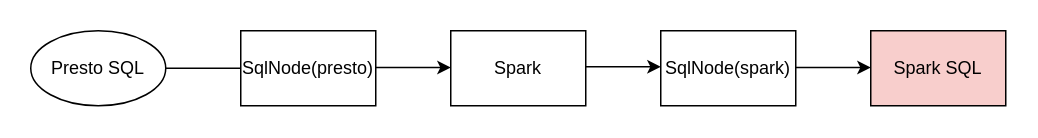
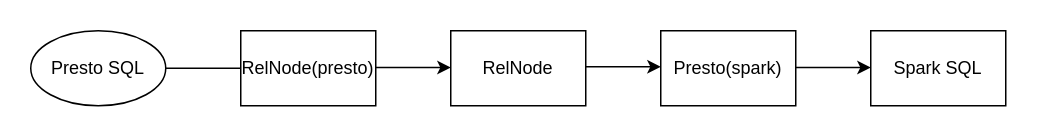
(308, 68) -> (308, 68)
(518, 68) -> (518, 68)
(728, 68) -> (728, 68)
(938, 68) -> (938, 68)
